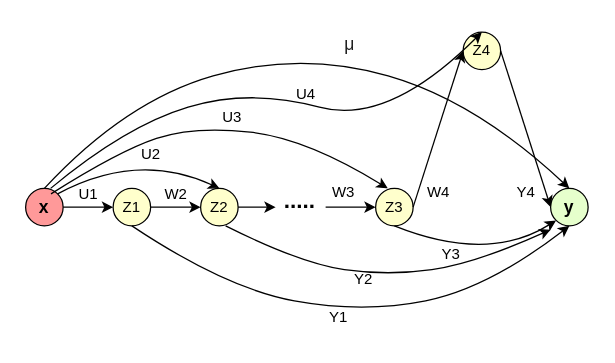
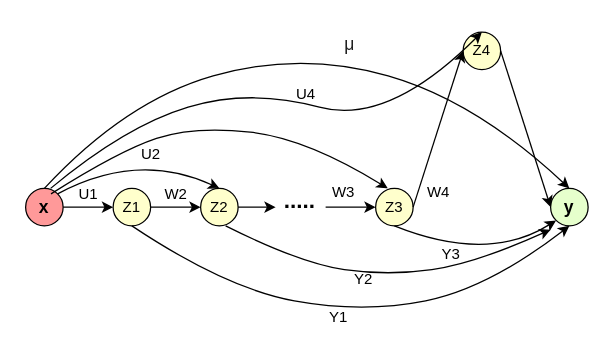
(232, 117) -> none
(526, 192) -> none
